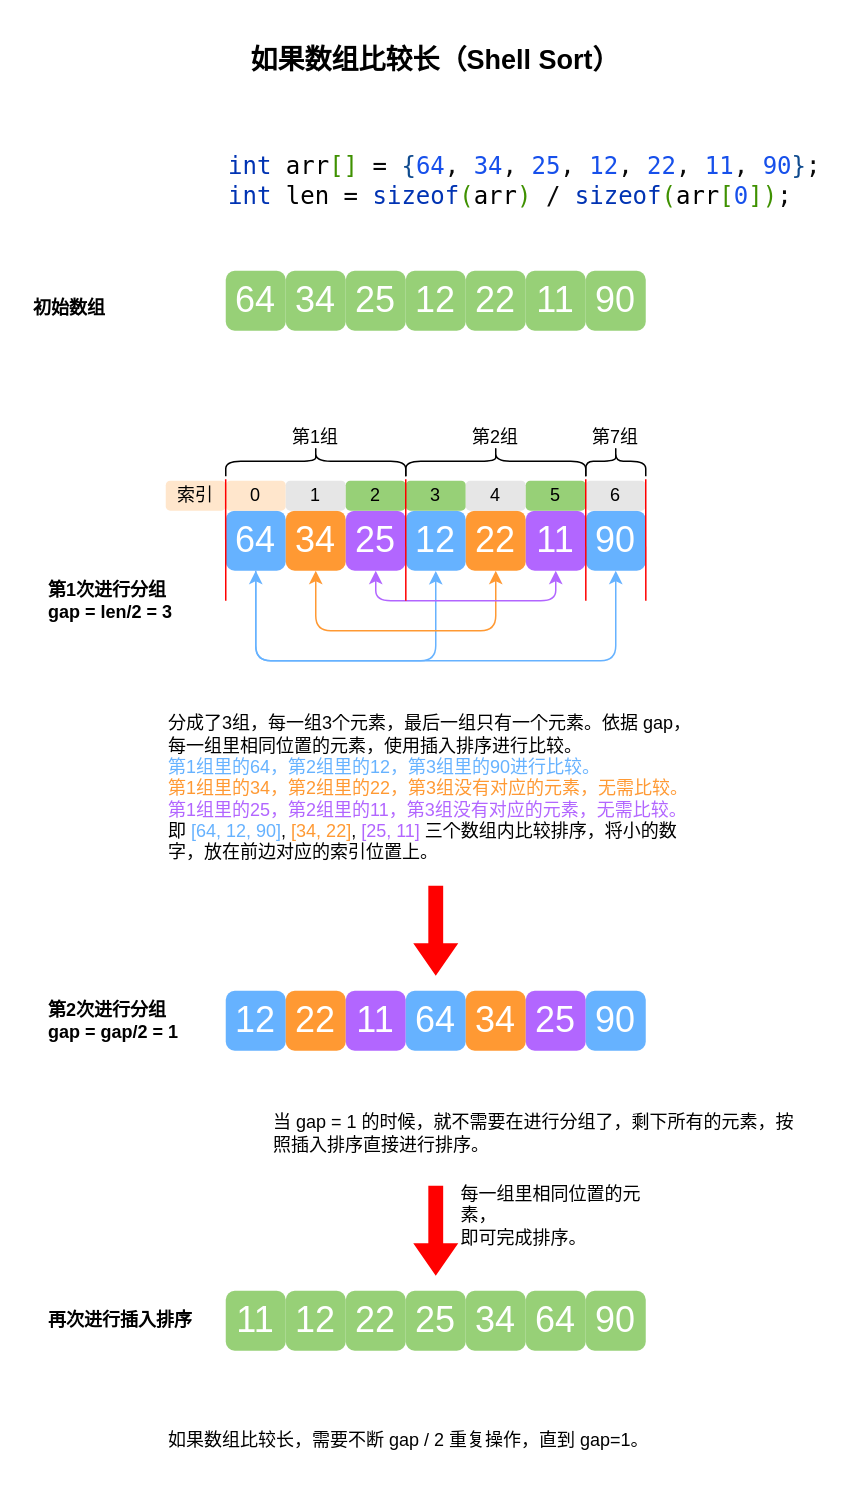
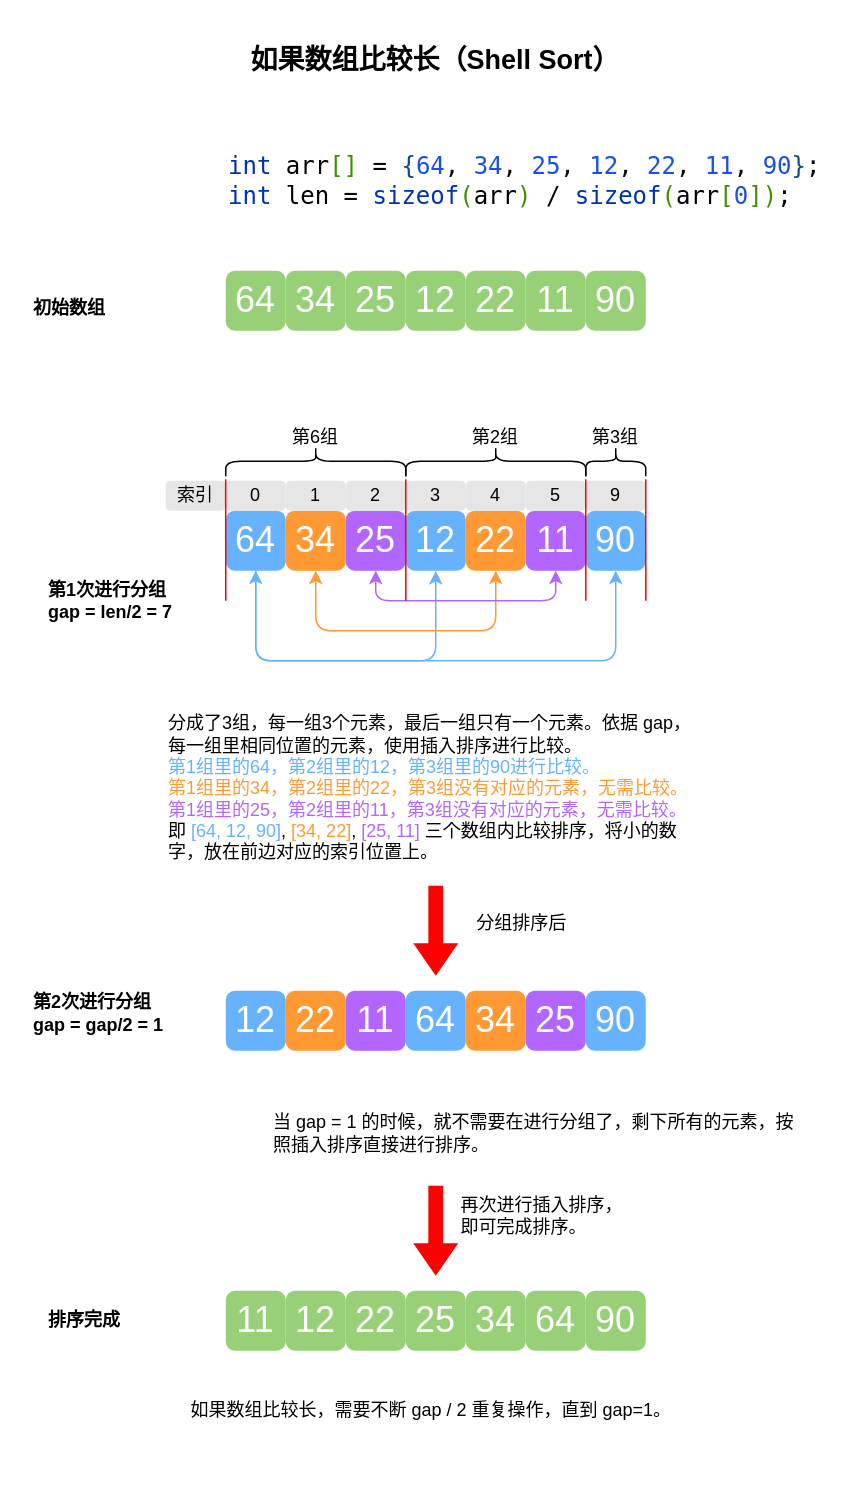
(316, 437) -> (316, 437)
(616, 437) -> (616, 437)
(196, 496) -> (196, 496)
(256, 496) -> (256, 496)
(376, 496) -> (376, 496)
(436, 496) -> (436, 496)
(556, 496) -> (556, 496)
(616, 496) -> (616, 496)
(113, 601) -> (113, 601)
none -> (522, 923)
(136, 1021) -> (121, 1013)
(554, 1216) -> (542, 1216)
(121, 1321) -> (85, 1321)
(436, 1441) -> (458, 1411)
